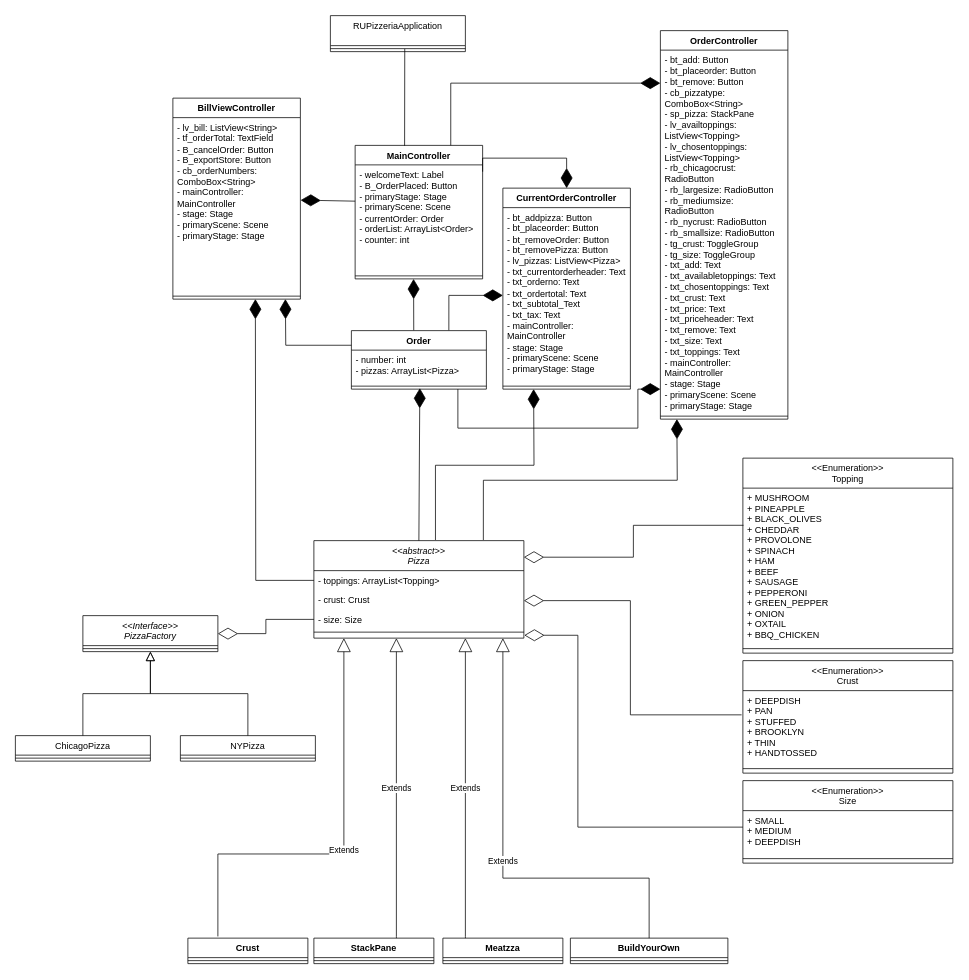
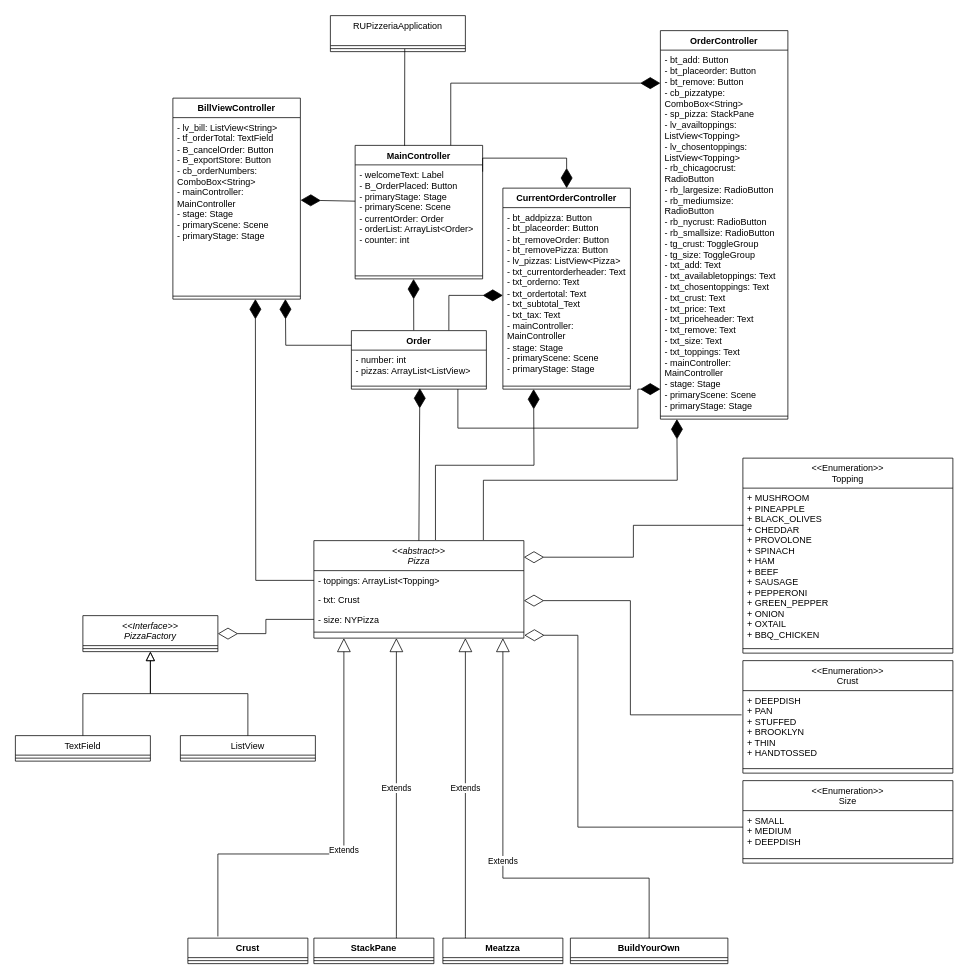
(414, 366) -> (420, 371)
(350, 600) -> (345, 600)
(342, 620) -> (350, 620)
(83, 746) -> (83, 746)
(248, 746) -> (248, 746)
